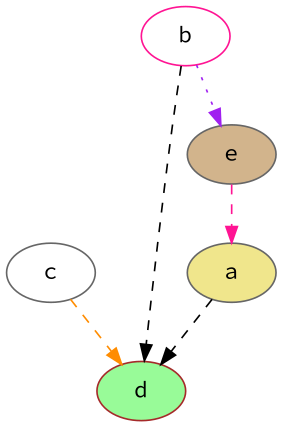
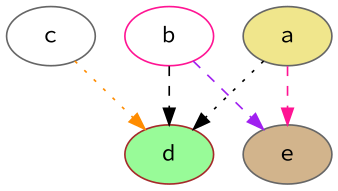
(206, 88) -> (221, 88)
(232, 206) -> (288, 87)
(91, 325) -> (104, 89)
(192, 325) -> (236, 88)
